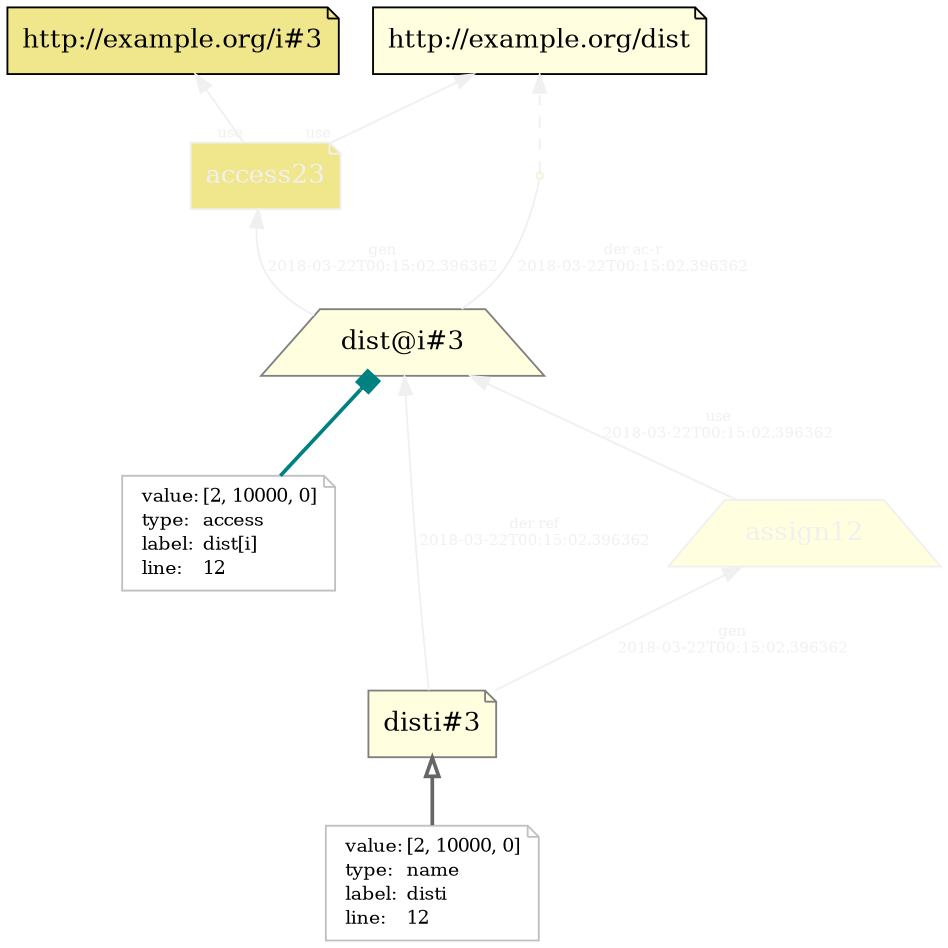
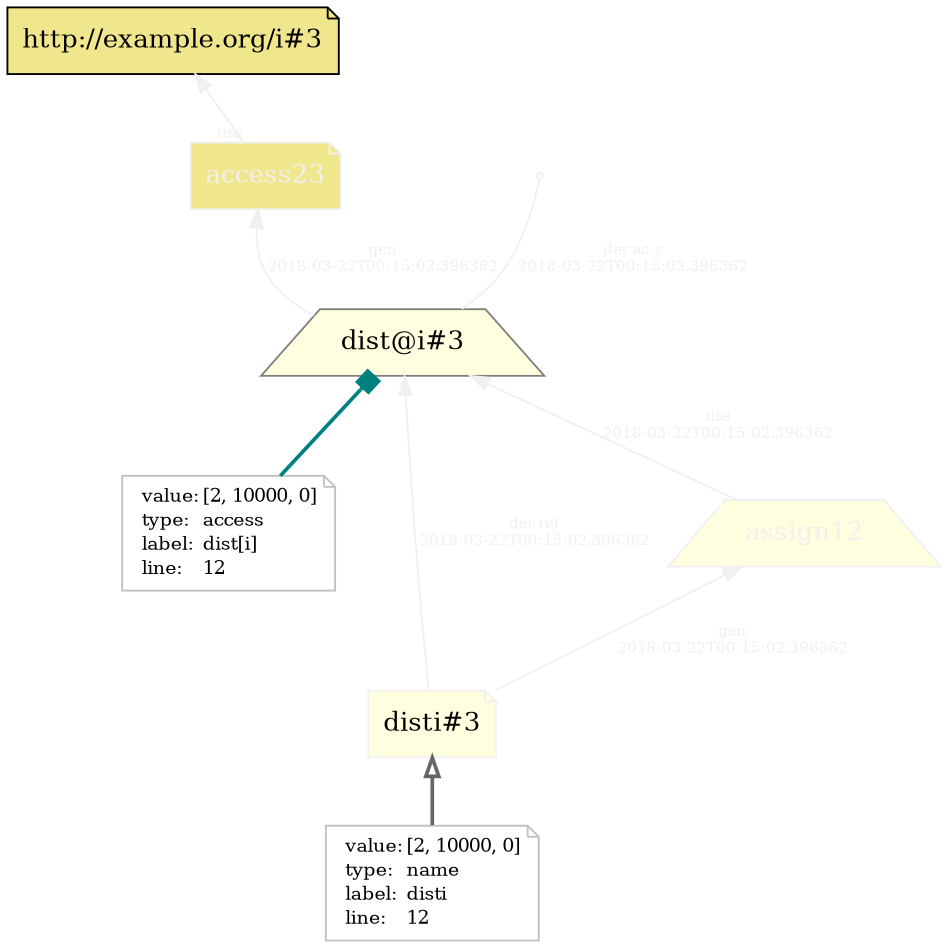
(540, 41) -> none
(432, 724) -> (432, 724)
